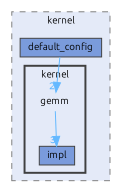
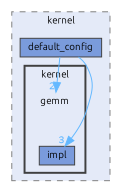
(56, 124) -> (91, 93)
